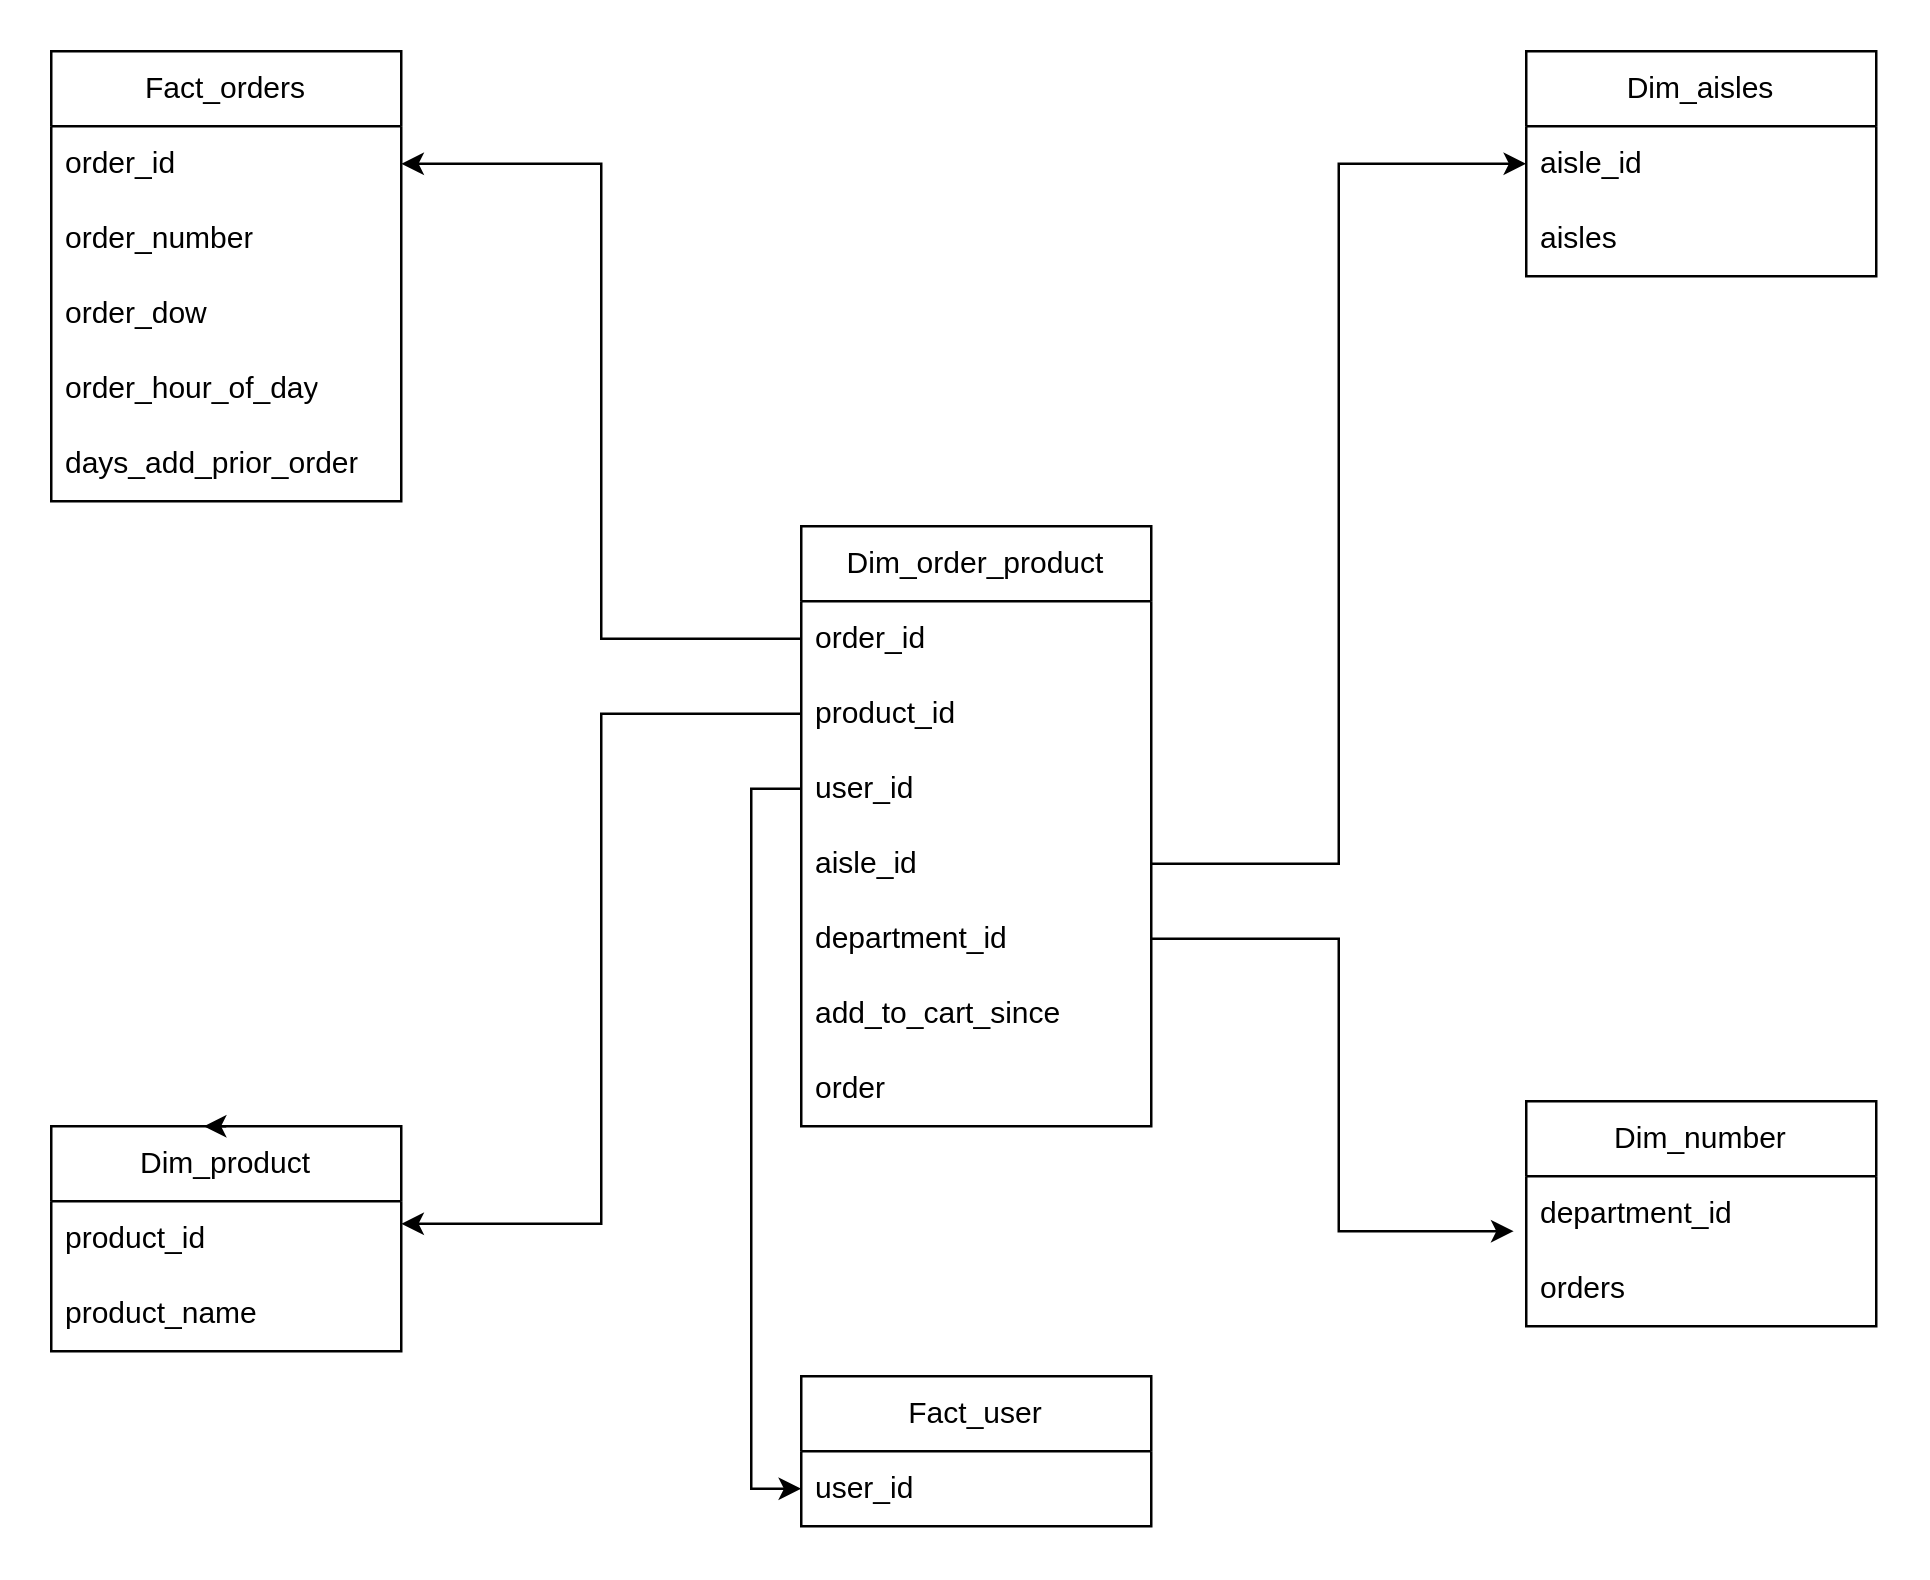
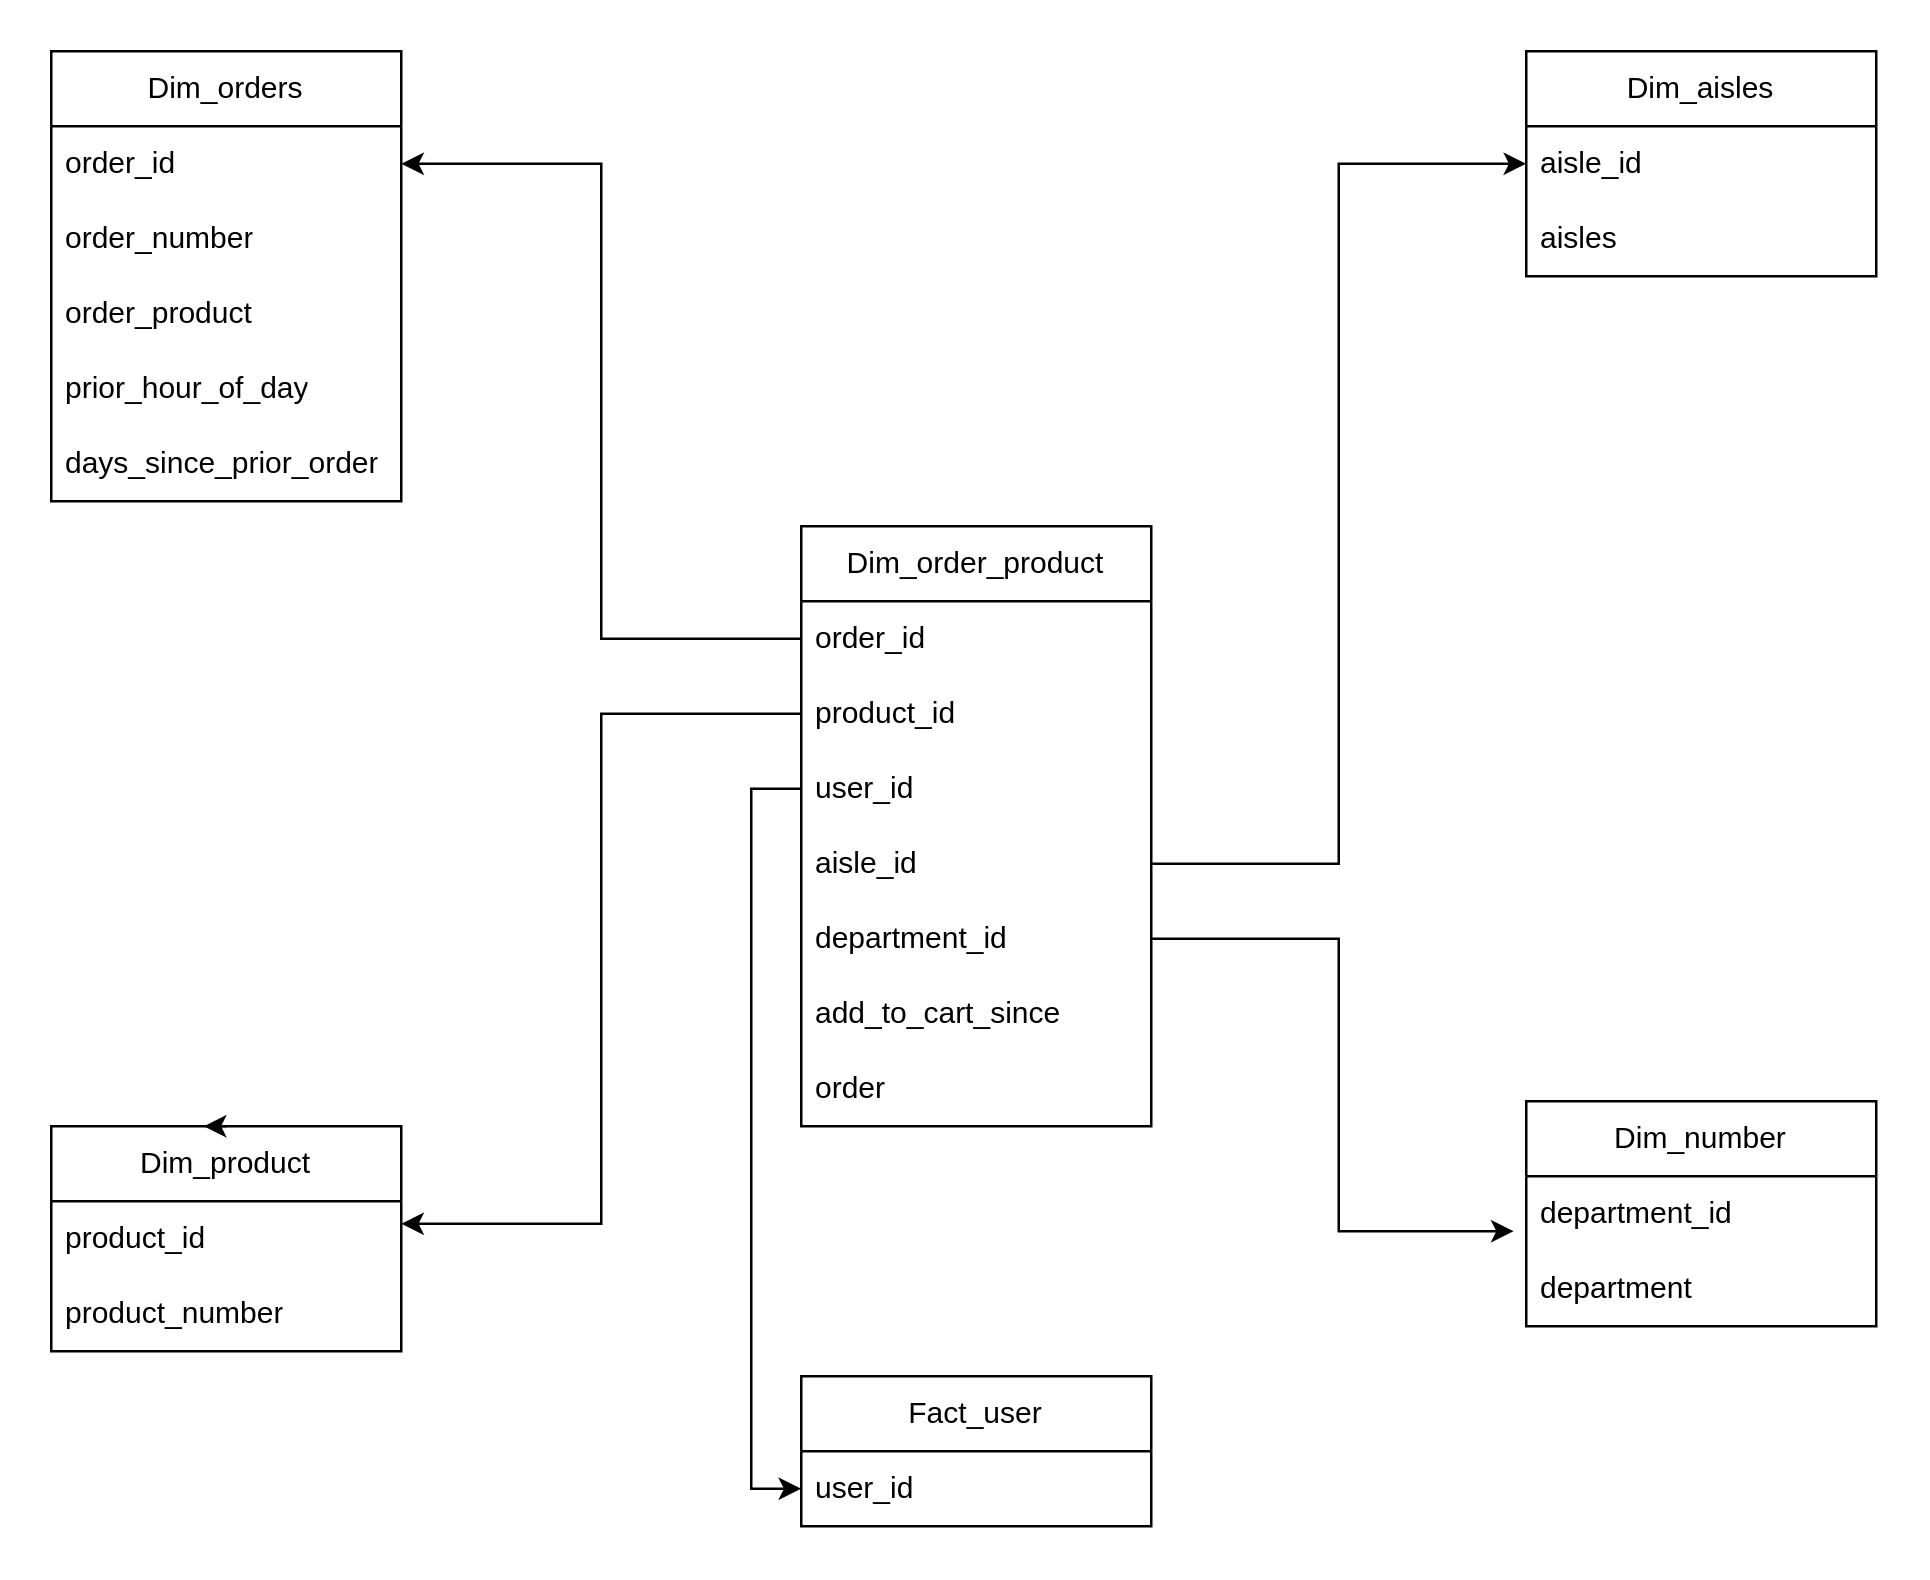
(226, 89) -> (226, 89)
(142, 314) -> (175, 314)
(209, 389) -> (205, 389)
(229, 464) -> (229, 464)
(1592, 1289) -> (1625, 1289)
(167, 1314) -> (184, 1314)
